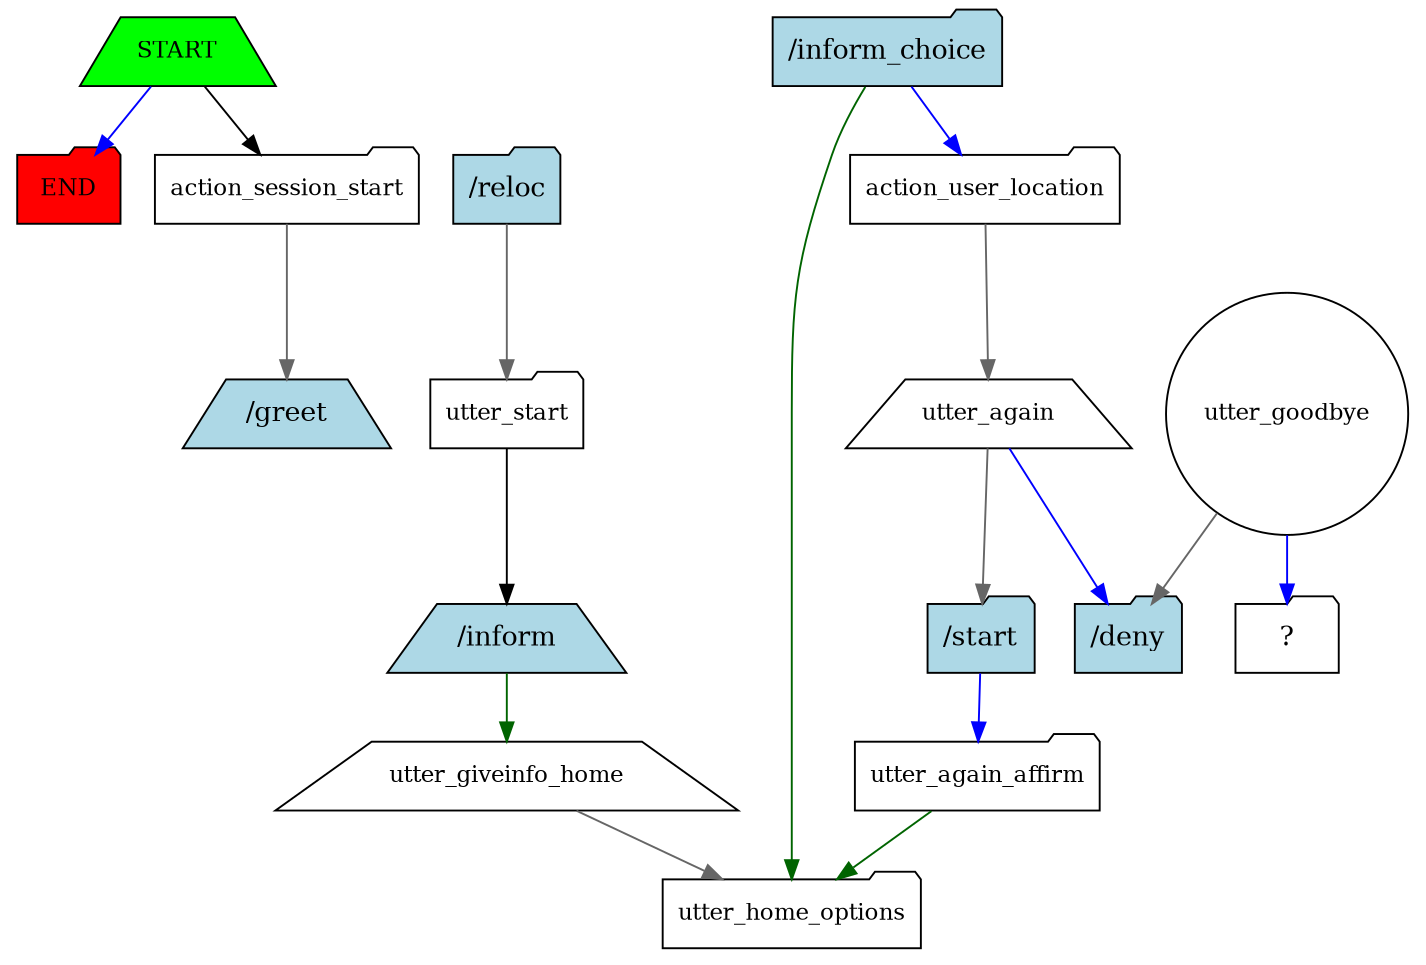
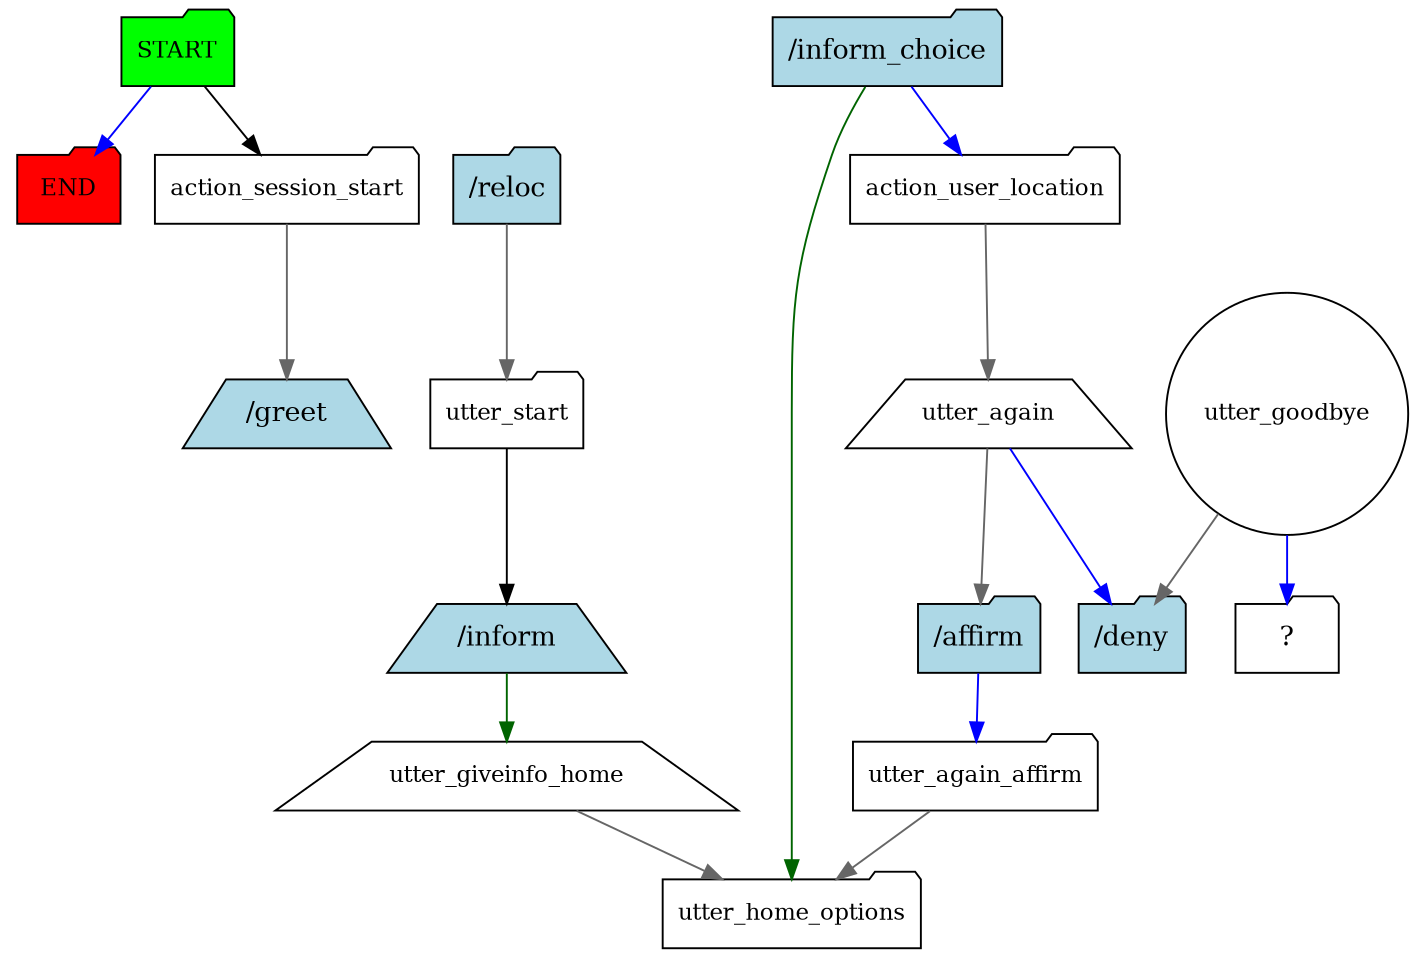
(178, 52) -> (178, 52)
(981, 638) -> (979, 638)
(892, 839) -> (891, 839)
